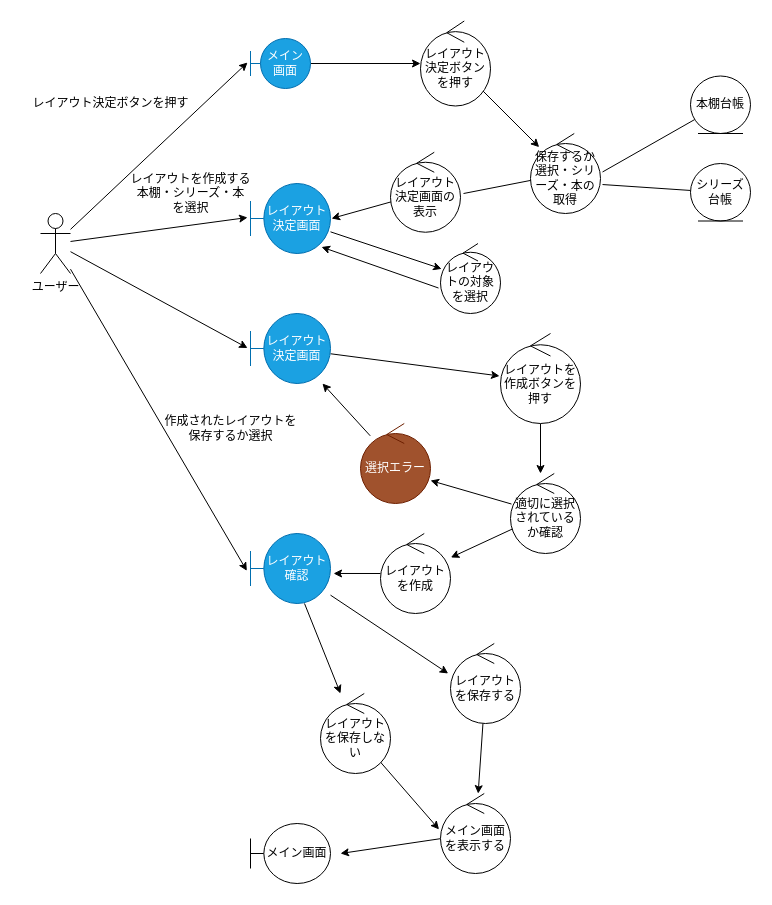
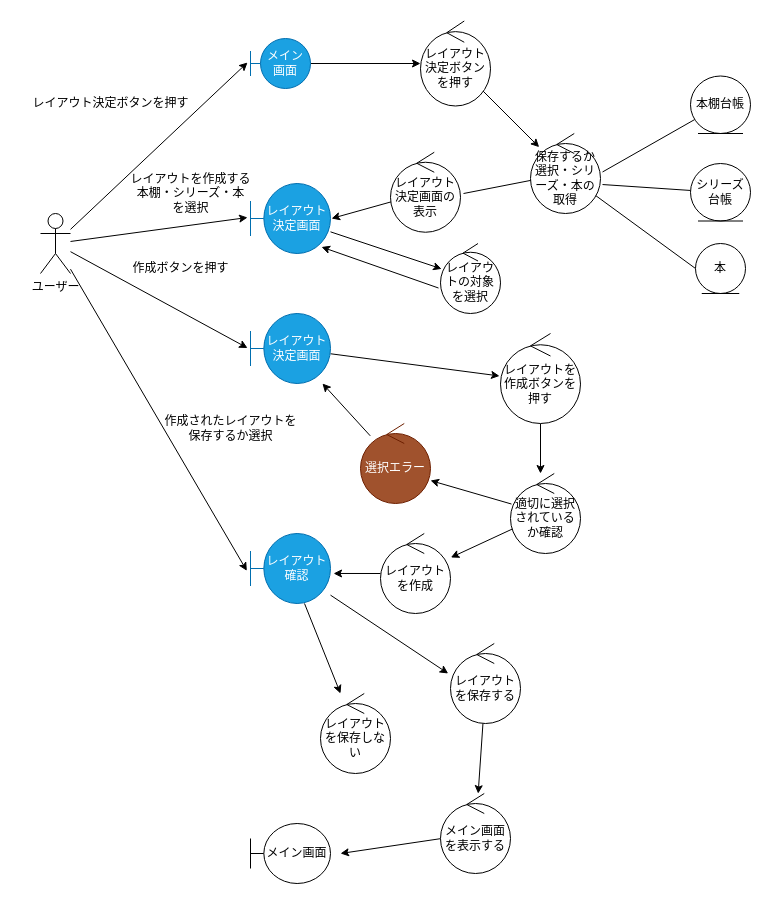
none -> (645, 232)
none -> (181, 269)
none -> (721, 269)
(407, 793) -> none
